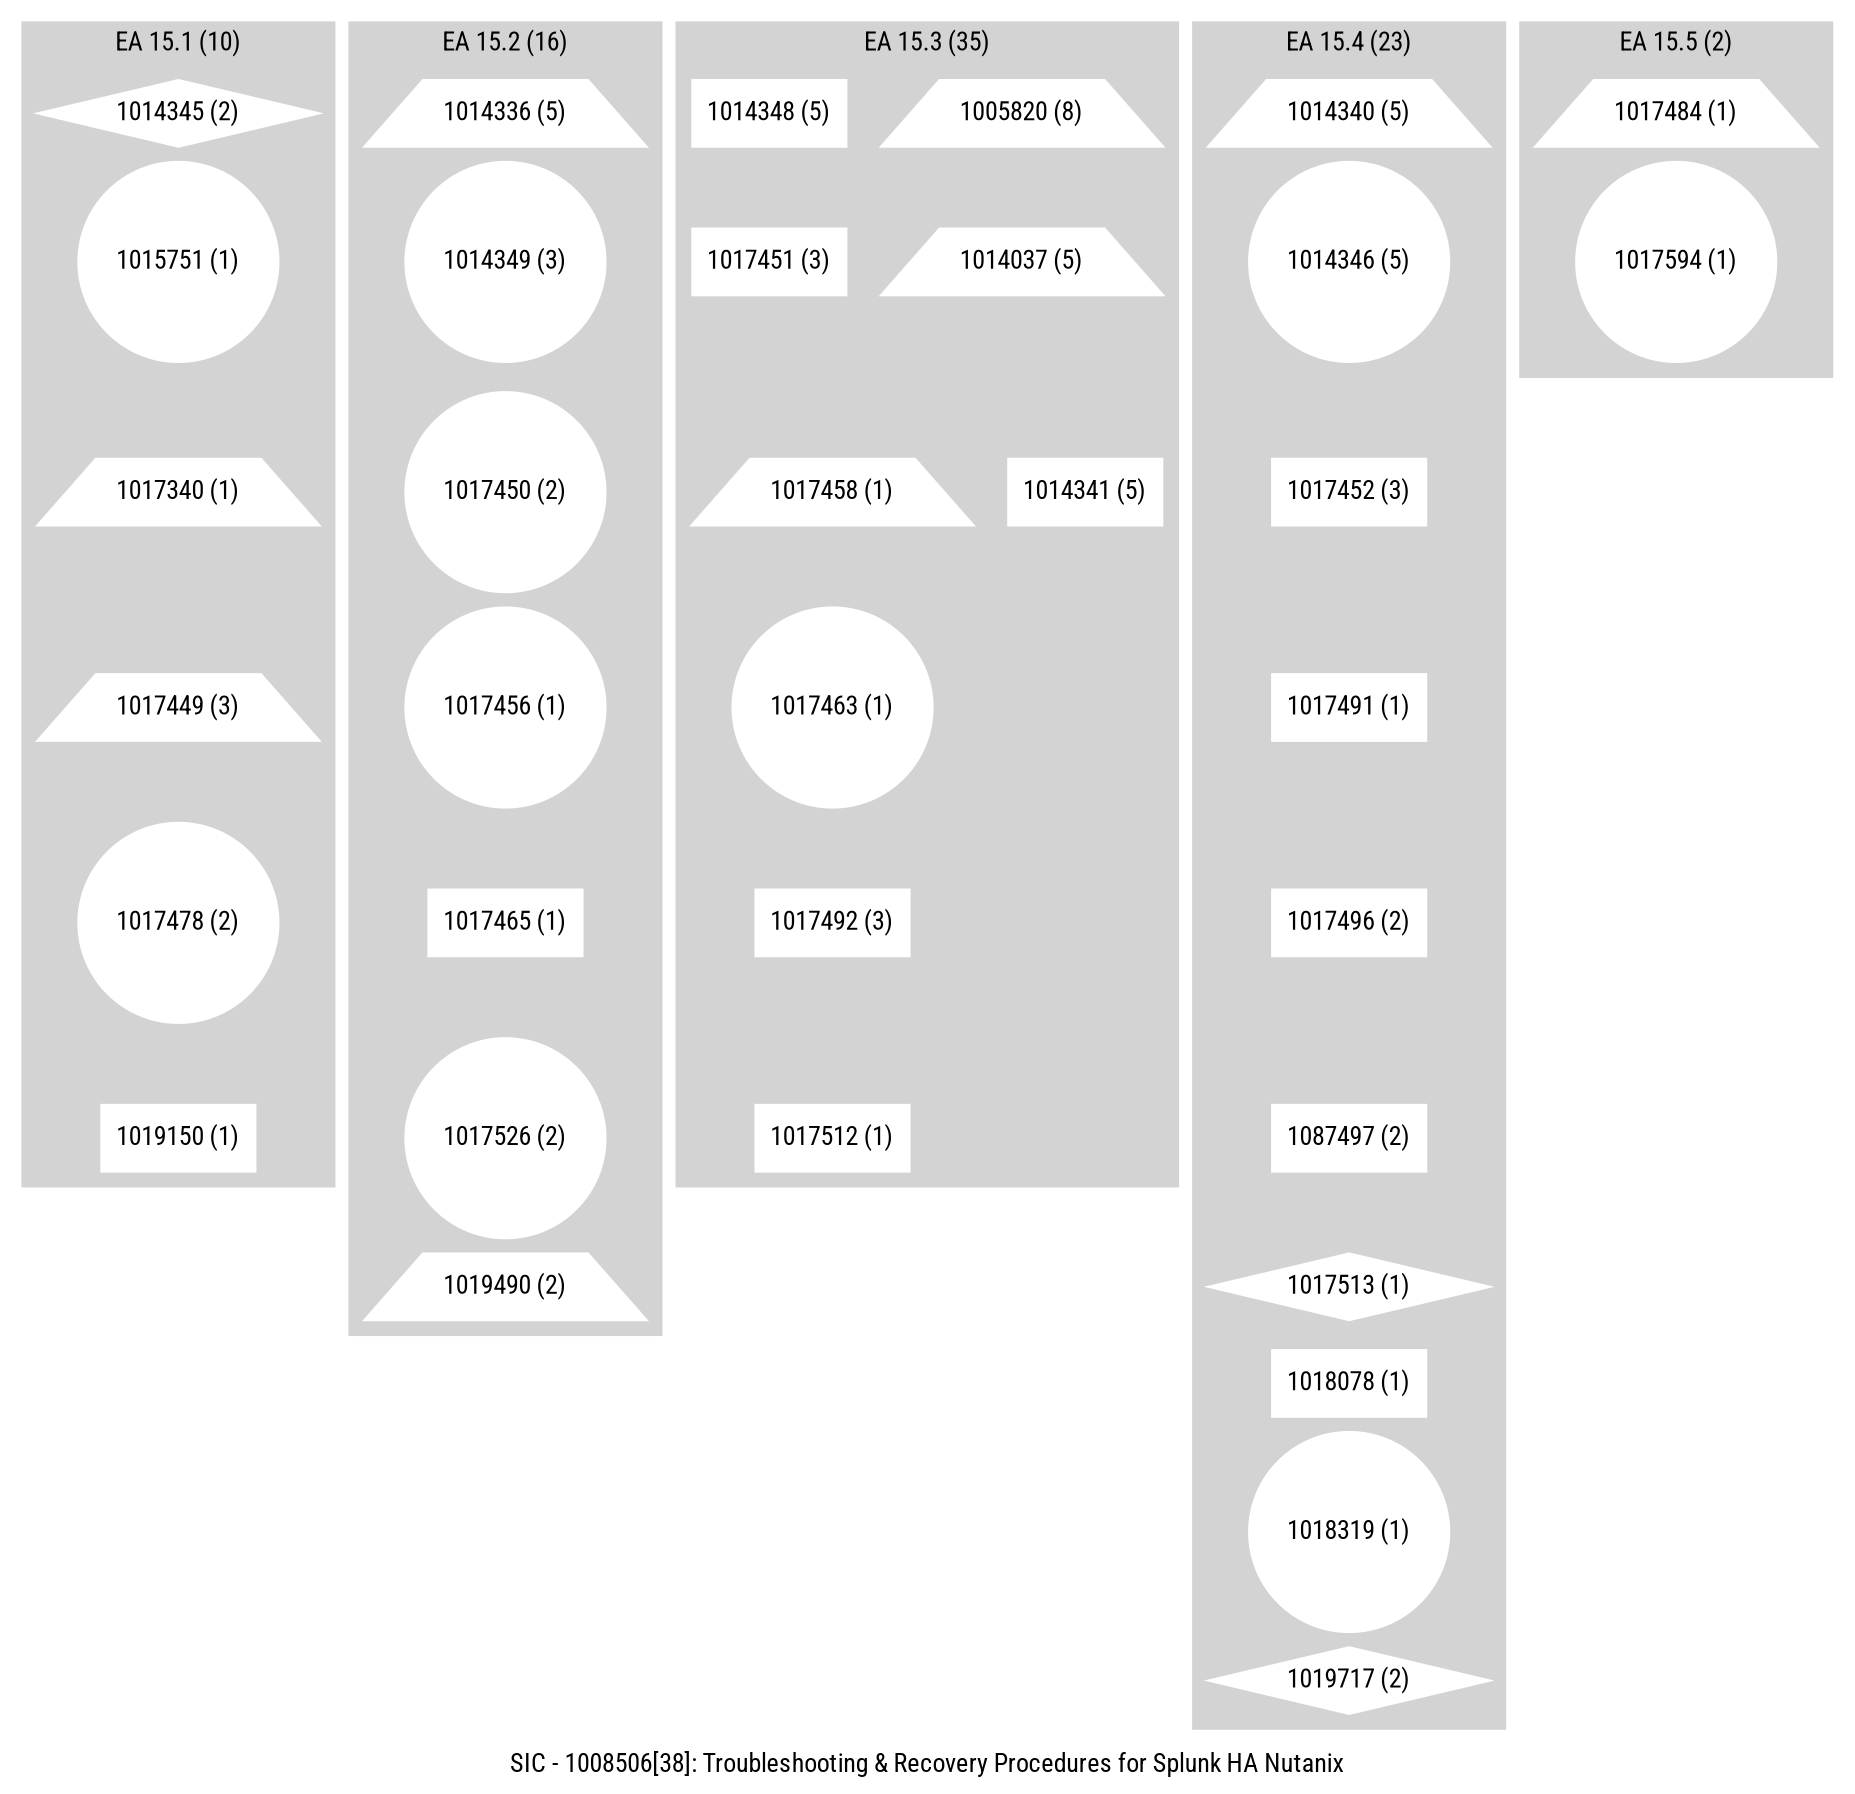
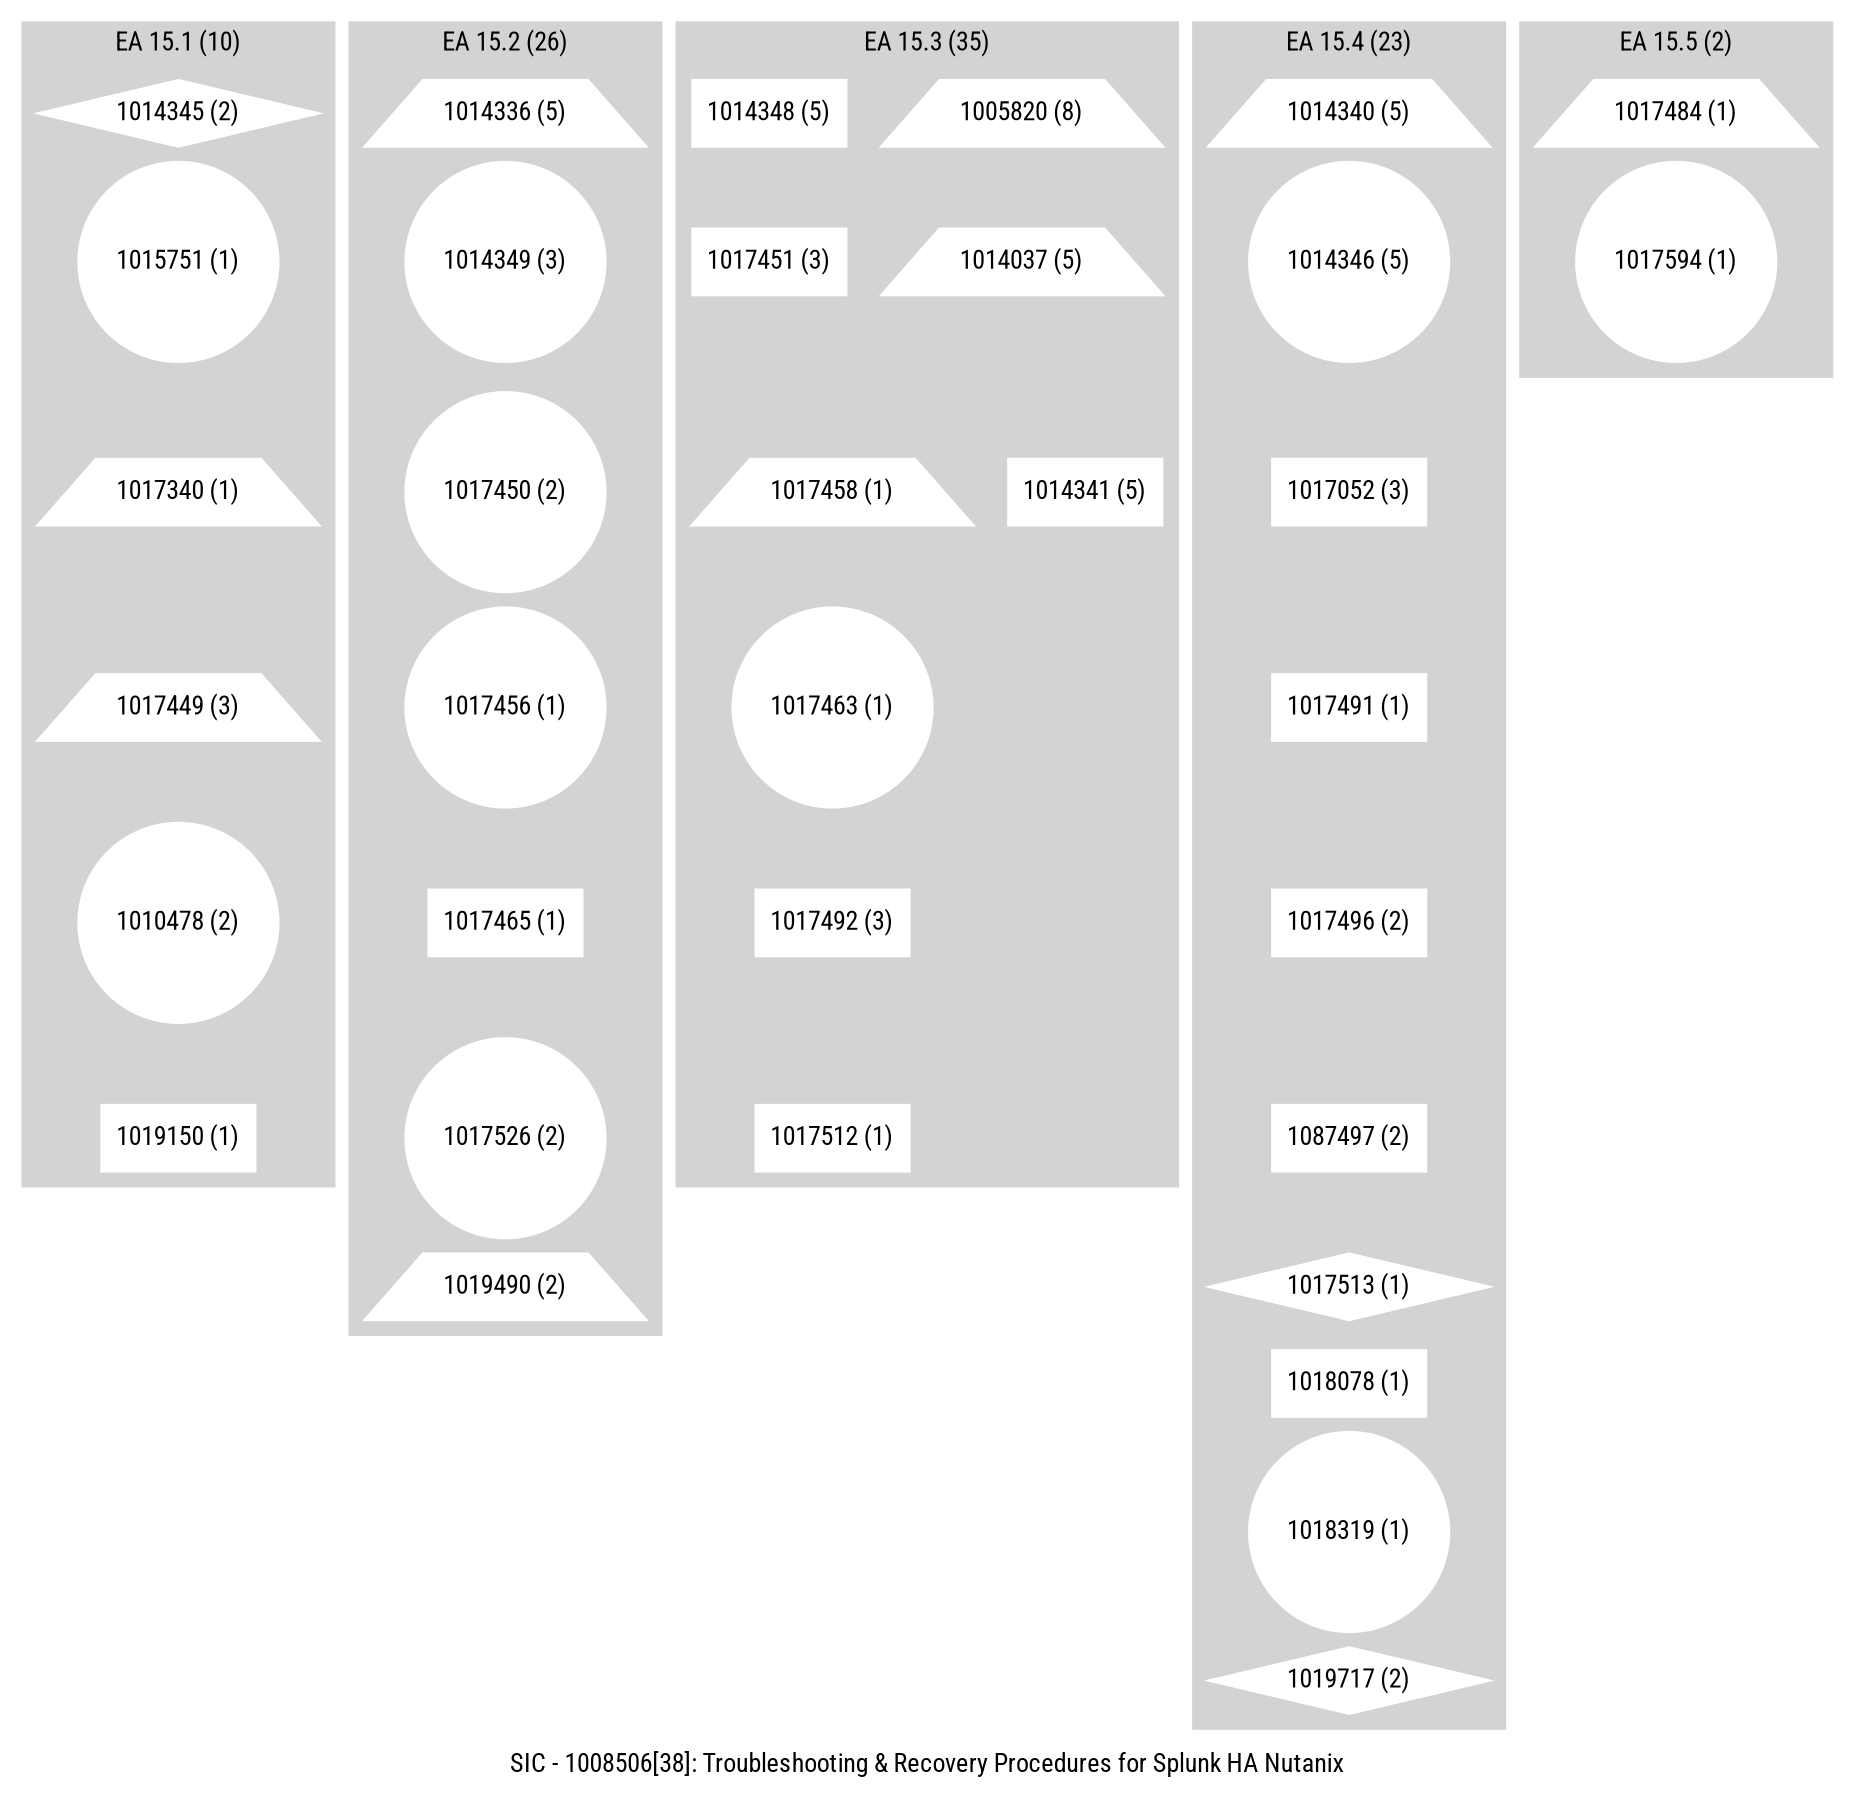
(505, 44) -> (505, 44)
(1349, 492) -> (1349, 492)
(178, 923) -> (178, 923)
